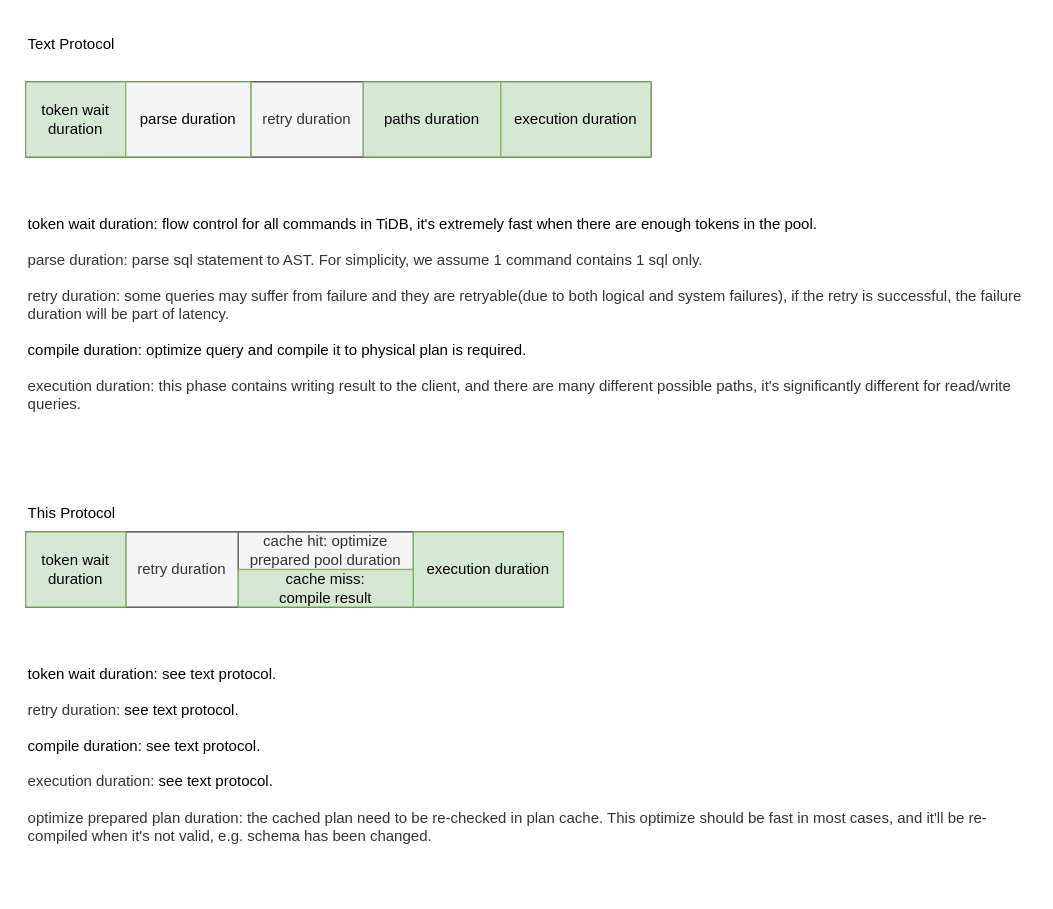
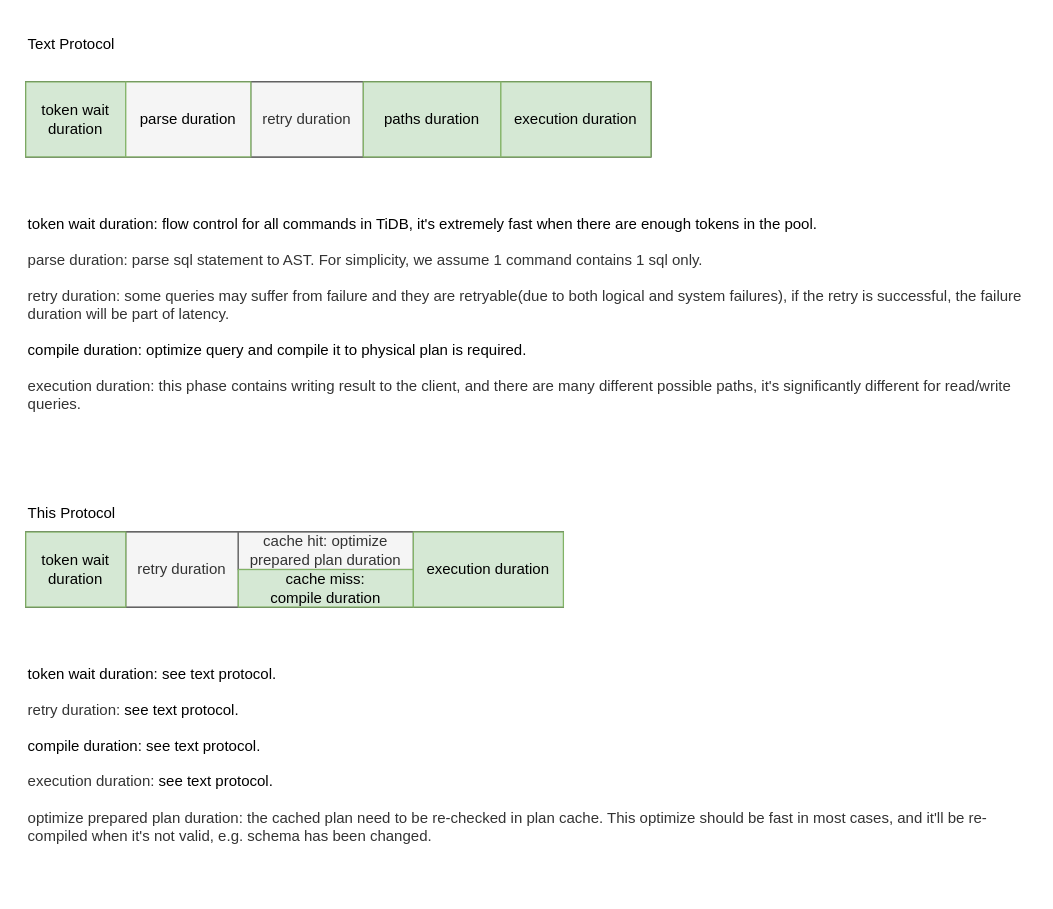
(326, 551) -> (326, 551)
(326, 588) -> (326, 588)
